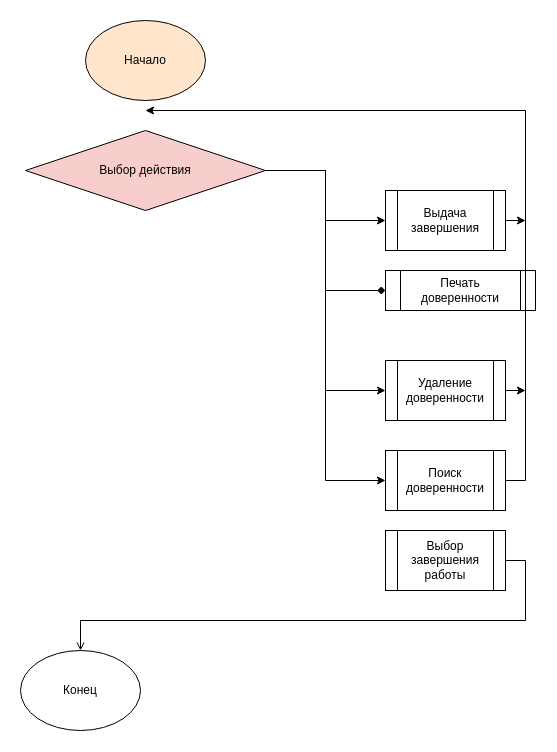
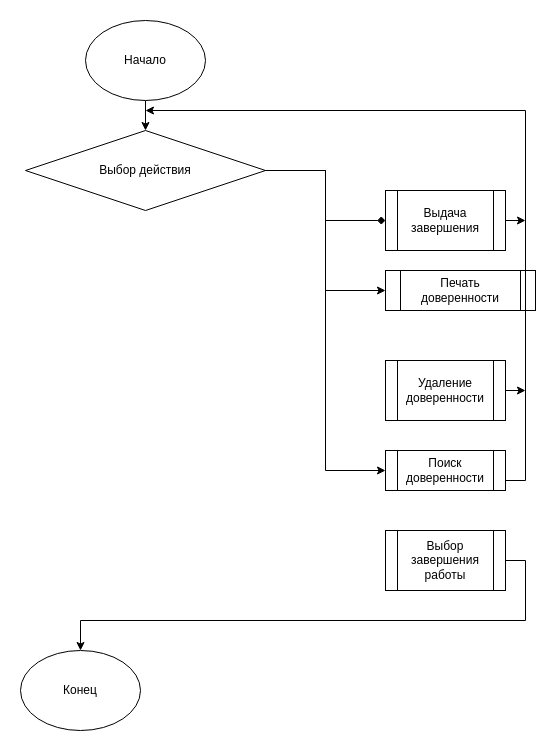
(146, 61) -> (146, 61)
none -> (146, 112)
(146, 171) -> (146, 171)
(377, 221) -> (377, 221)
(377, 291) -> (377, 291)
(353, 391) -> none
(446, 481) -> (446, 471)
(81, 644) -> (81, 642)
